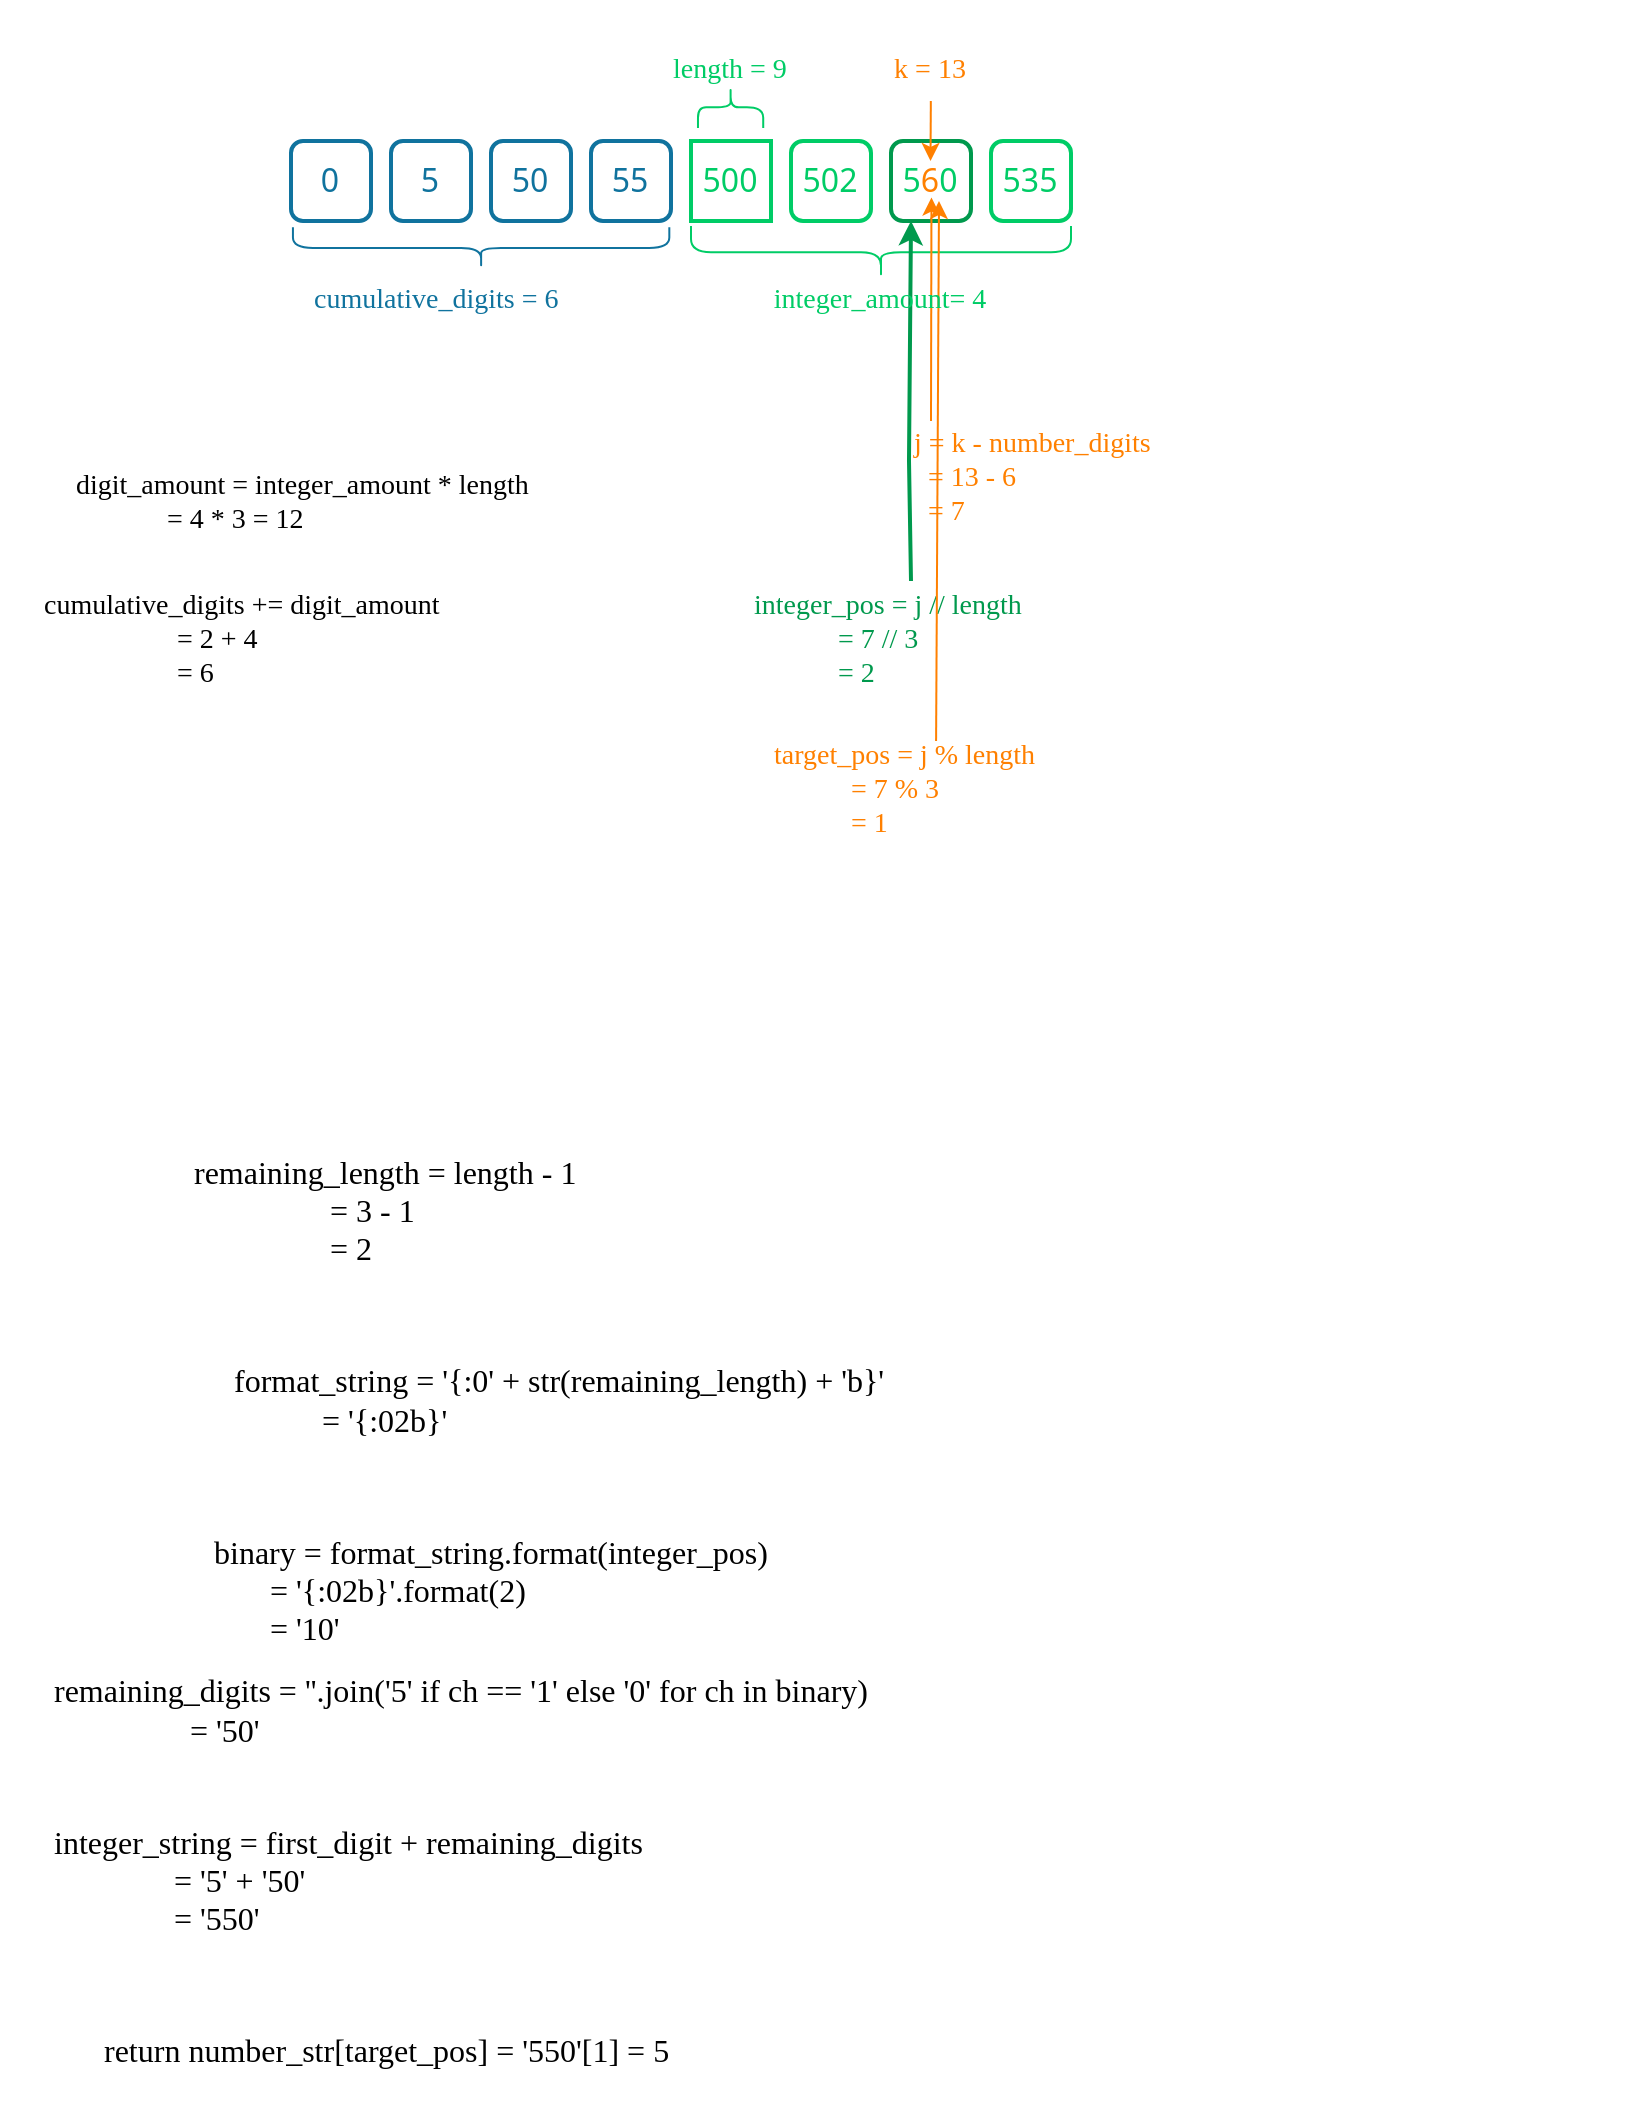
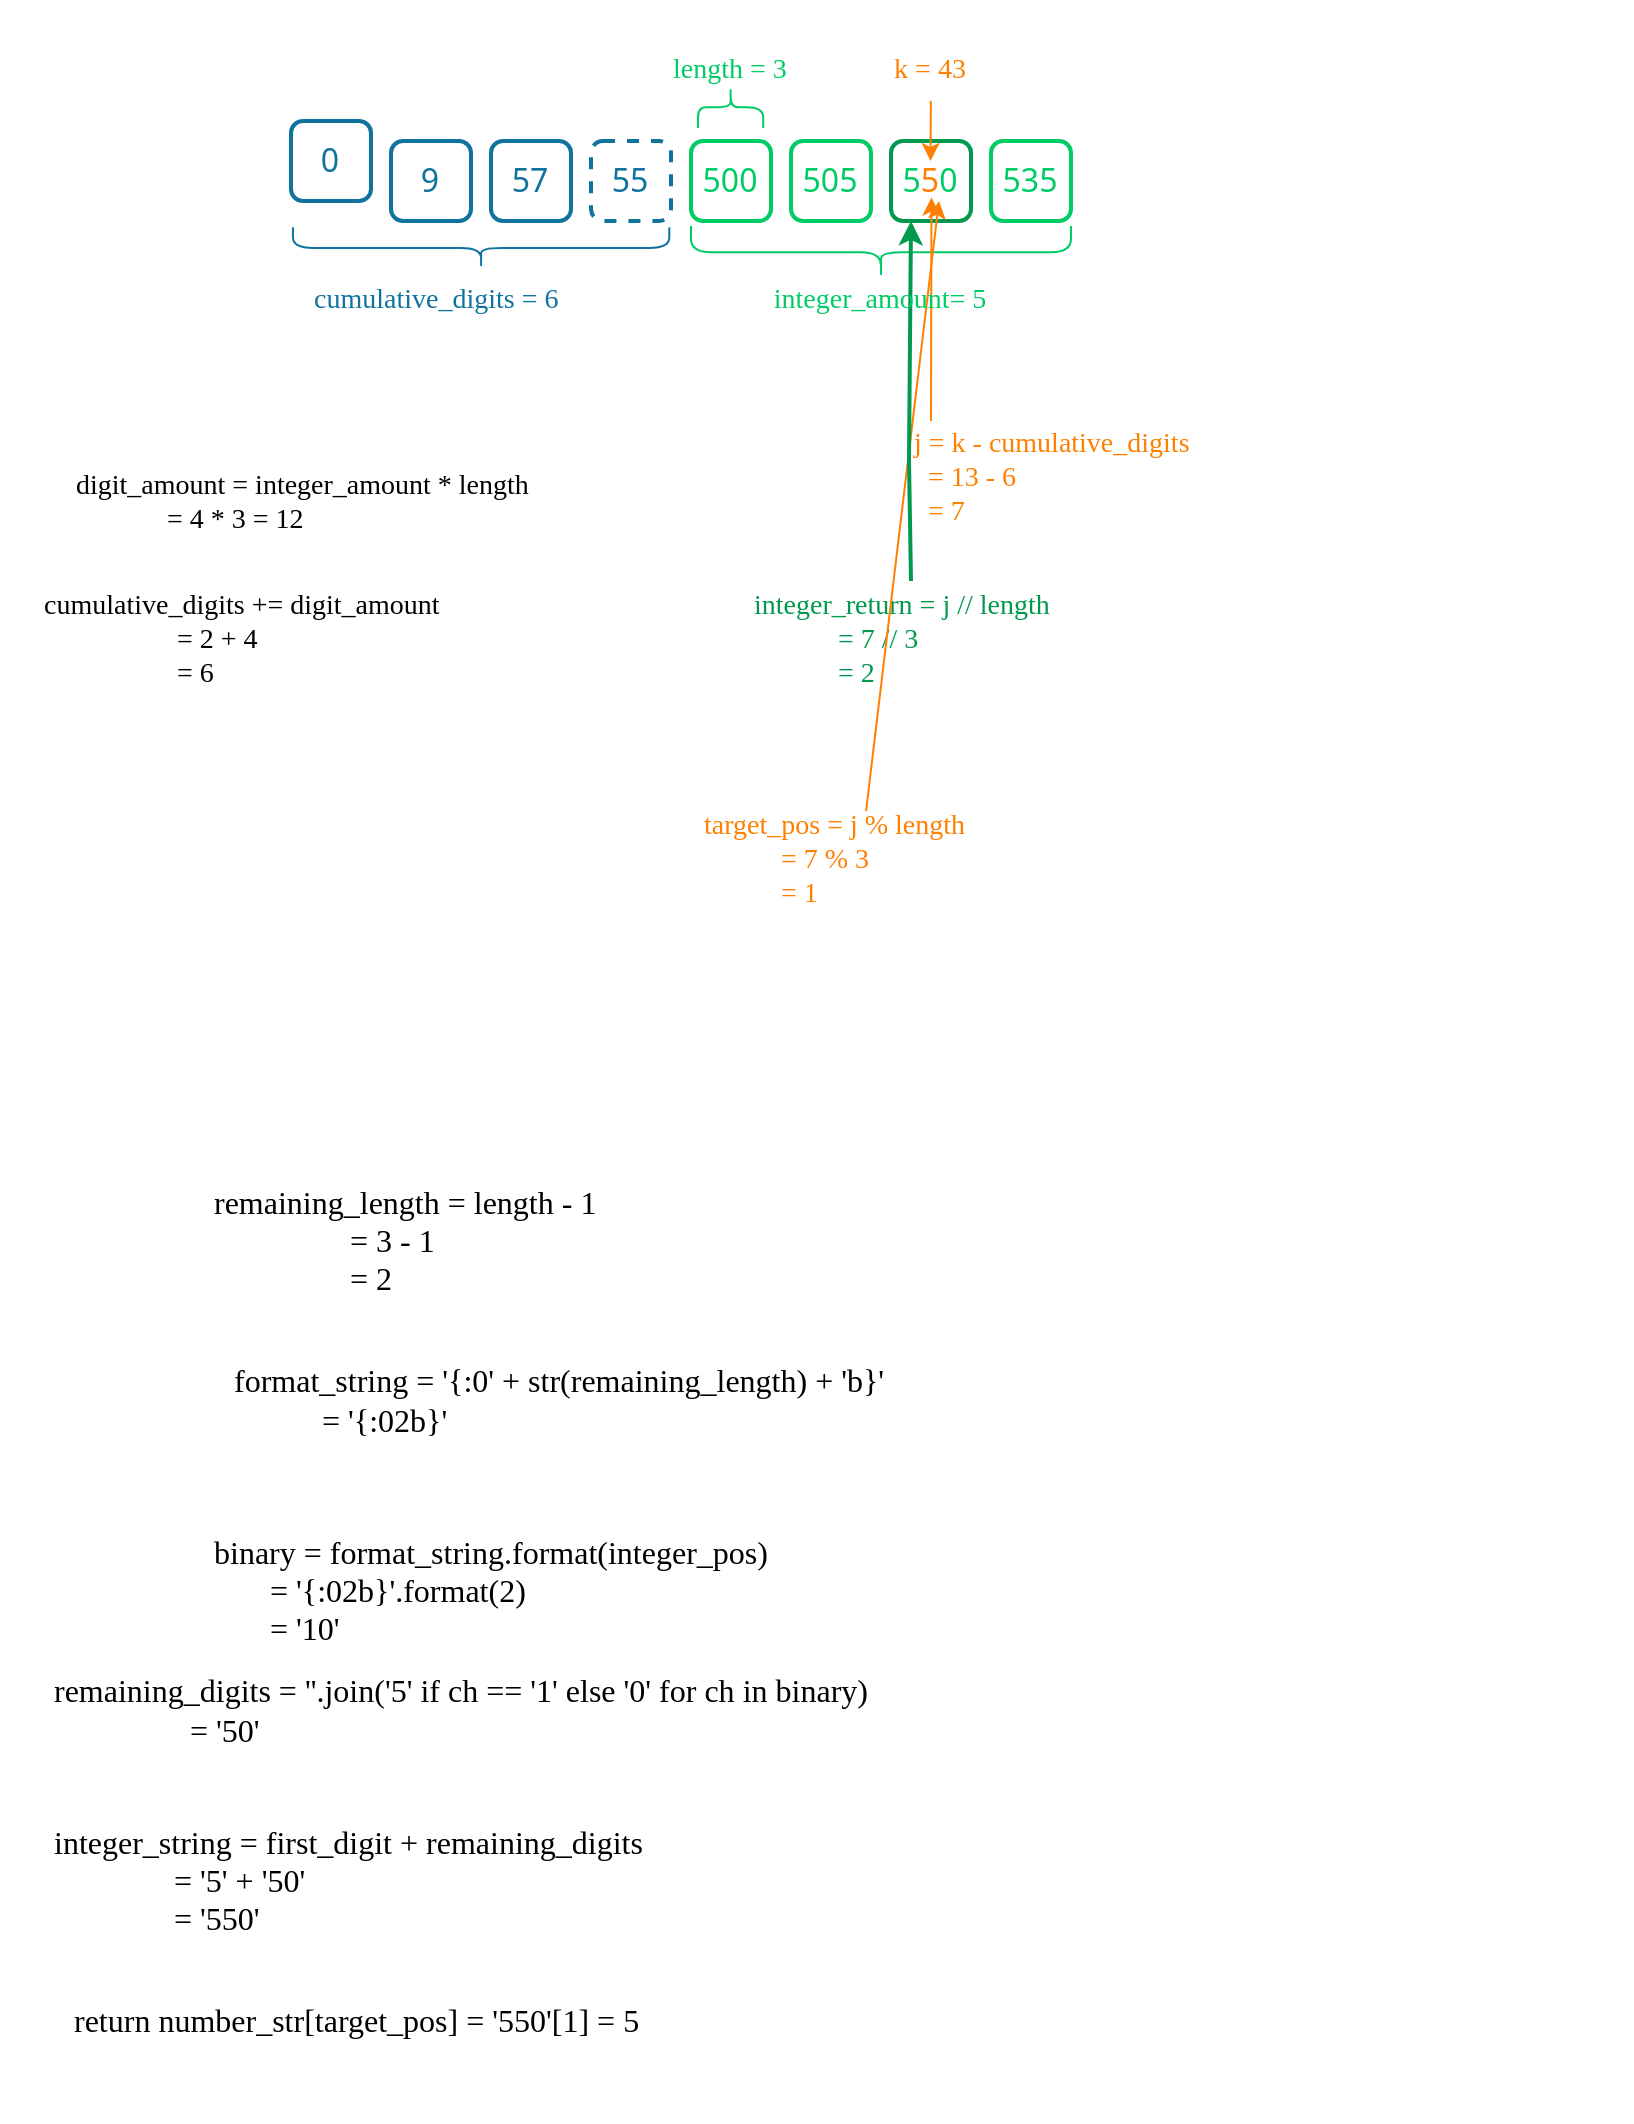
(731, 71) -> (731, 71)
(931, 71) -> (931, 71)
(331, 181) -> (331, 161)
(431, 181) -> (431, 181)
(531, 181) -> (531, 181)
(631, 181) -> (631, 181)
(731, 181) -> (731, 181)
(831, 181) -> (831, 181)
(931, 181) -> (931, 181)
(881, 301) -> (881, 301)
(1058, 479) -> (1082, 479)
(929, 641) -> (953, 641)
(965, 791) -> (895, 861)
(471, 1211) -> (491, 1241)
(861, 2051) -> (831, 2021)
